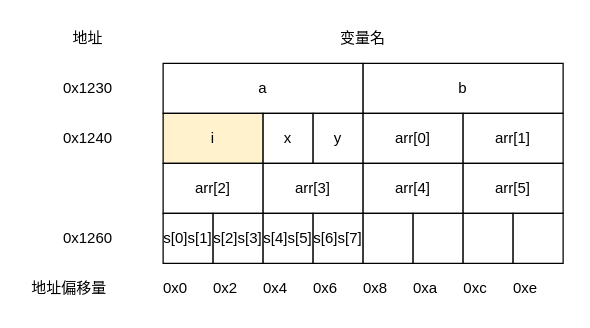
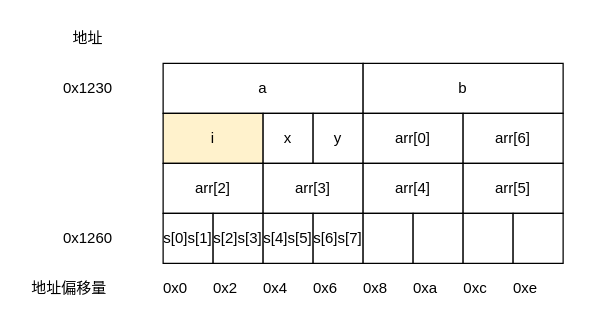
(363, 38) -> none
(88, 138) -> none
(513, 138) -> (513, 138)
